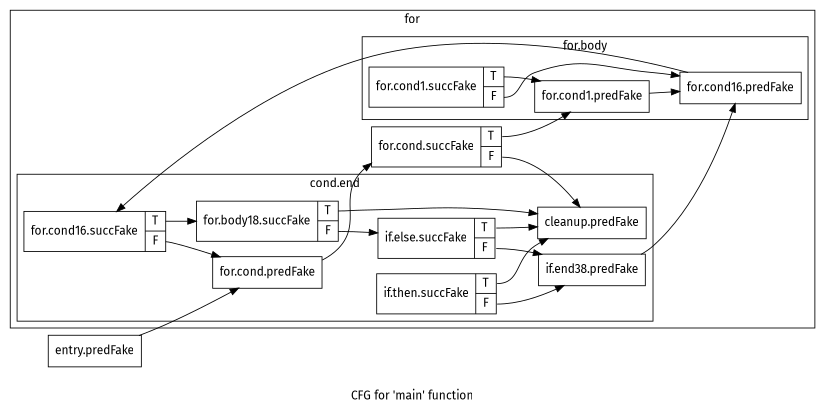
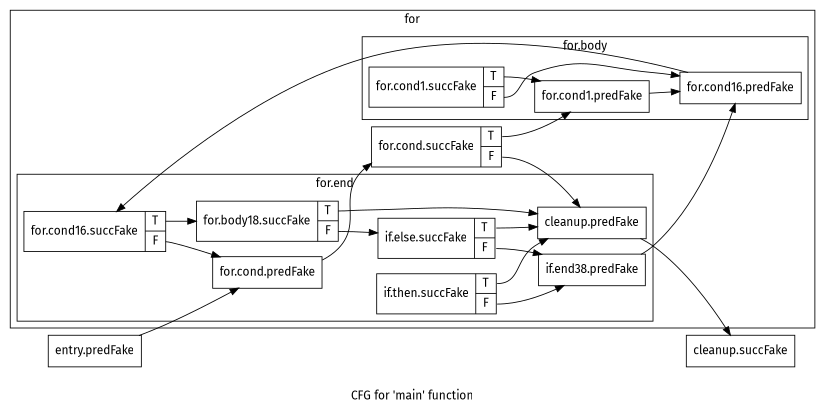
(335, 184) -> (335, 184)
none -> (741, 351)
